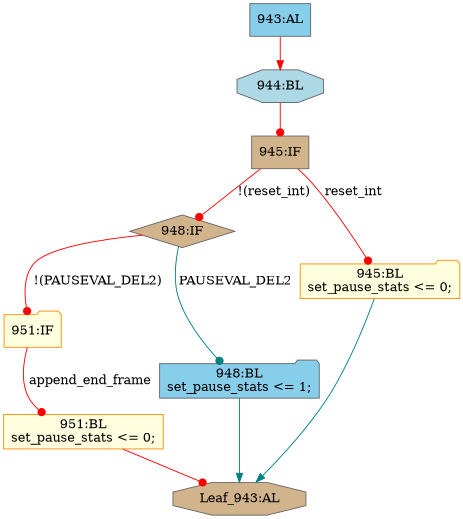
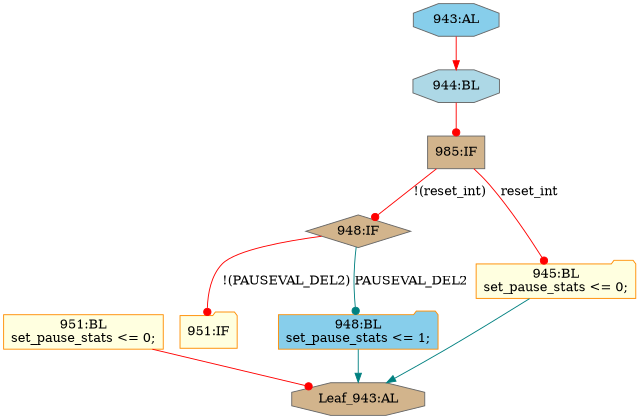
(280, 20) -> (456, 20)
(280, 152) -> (456, 152)
(24, 381) -> none
(239, 381) -> (358, 332)
